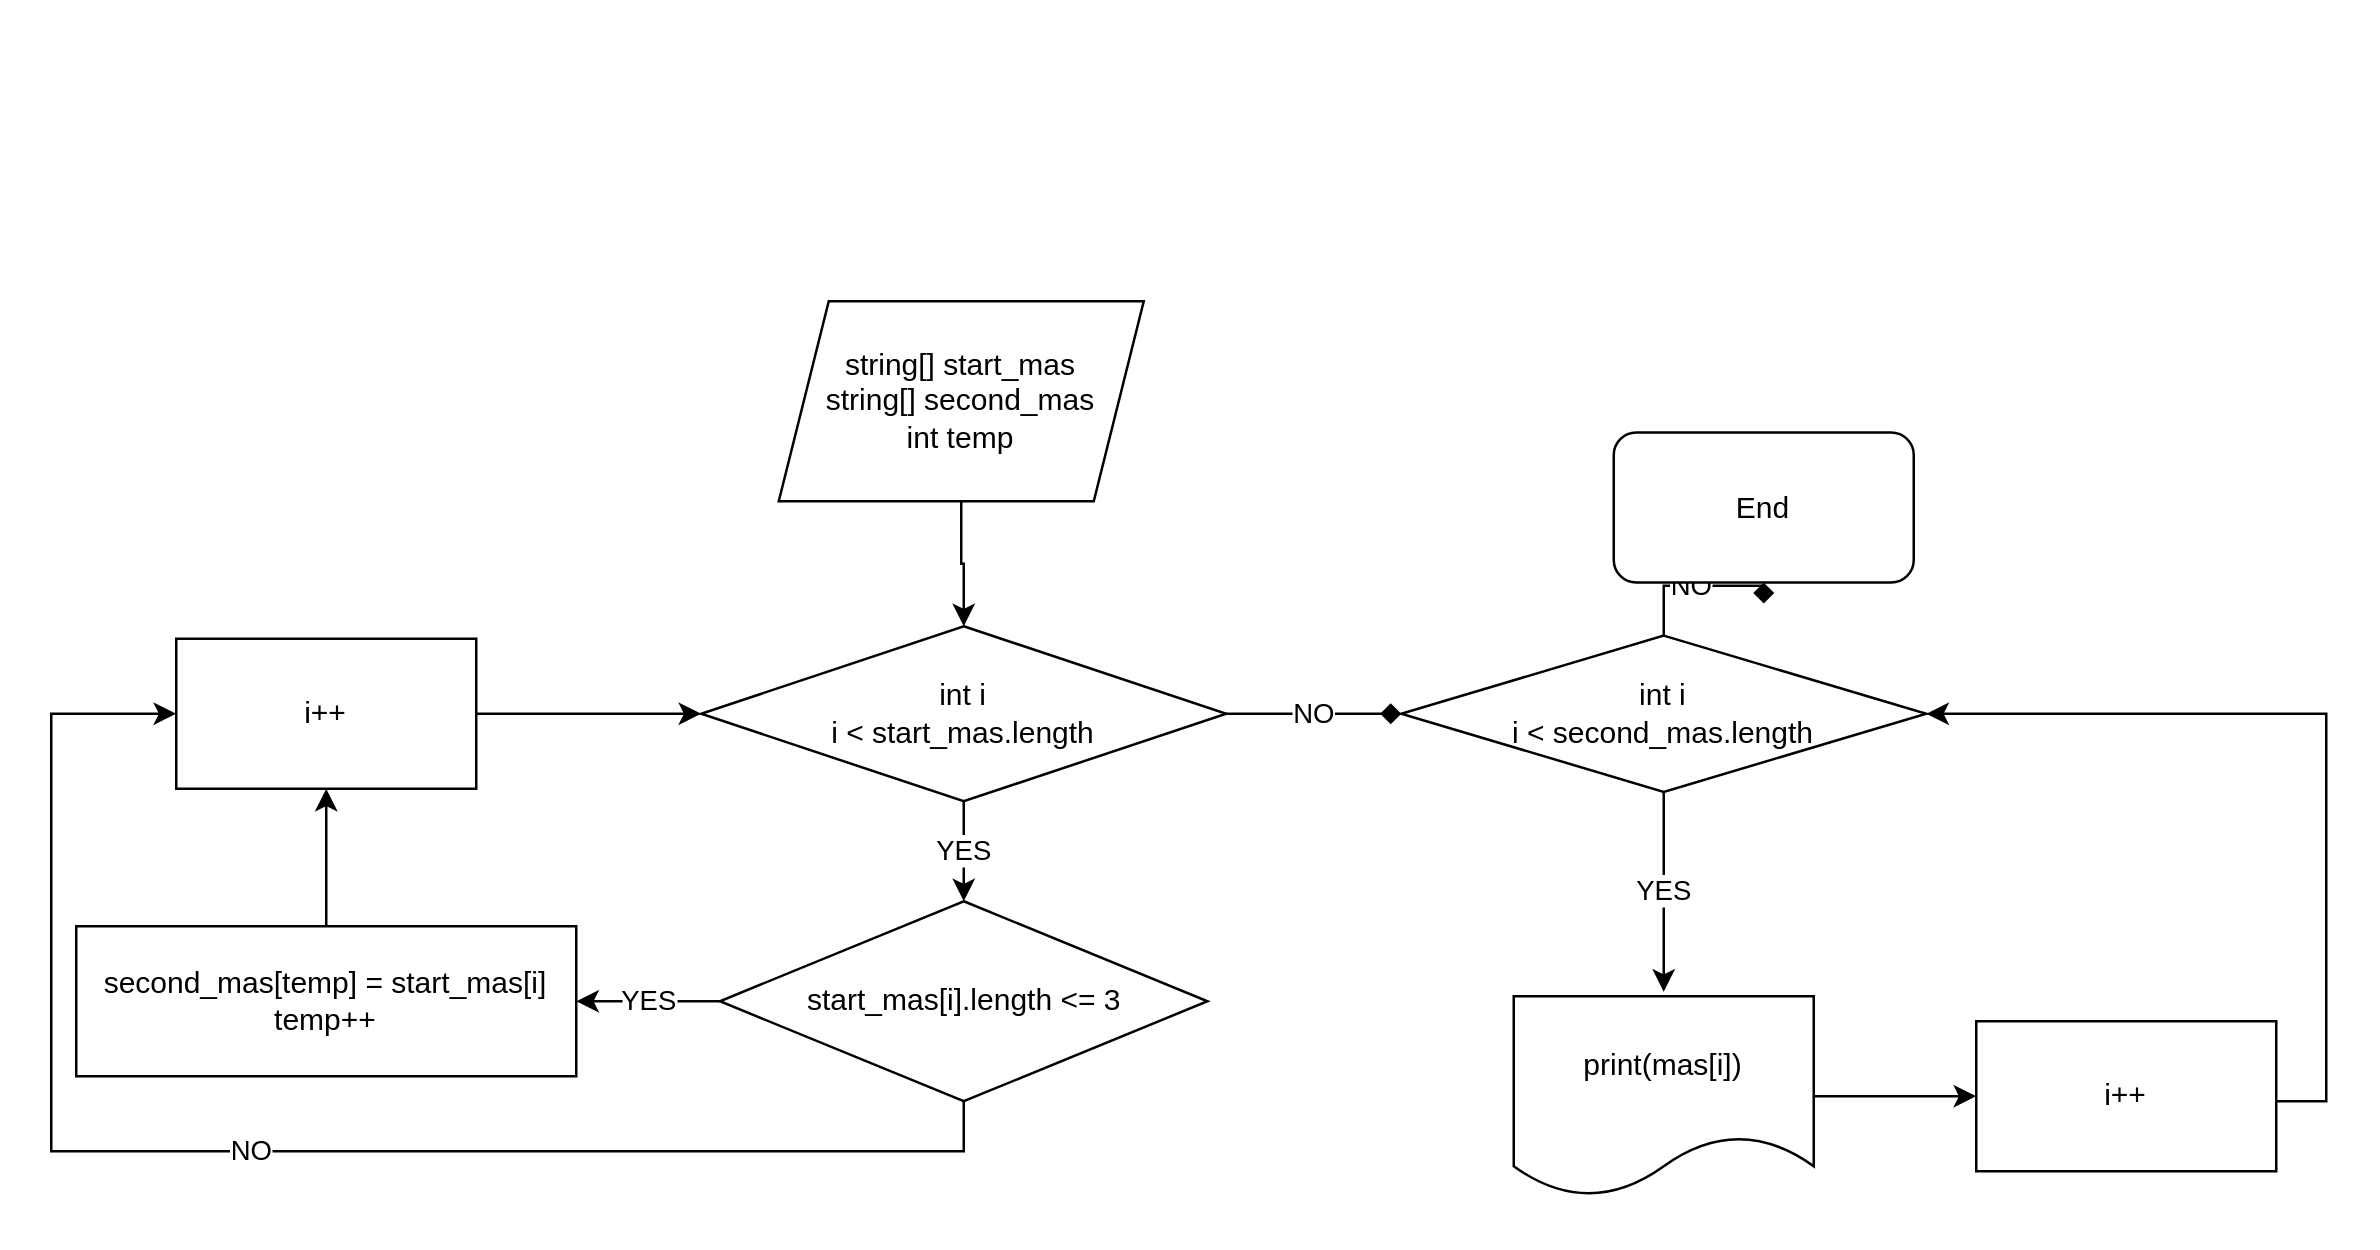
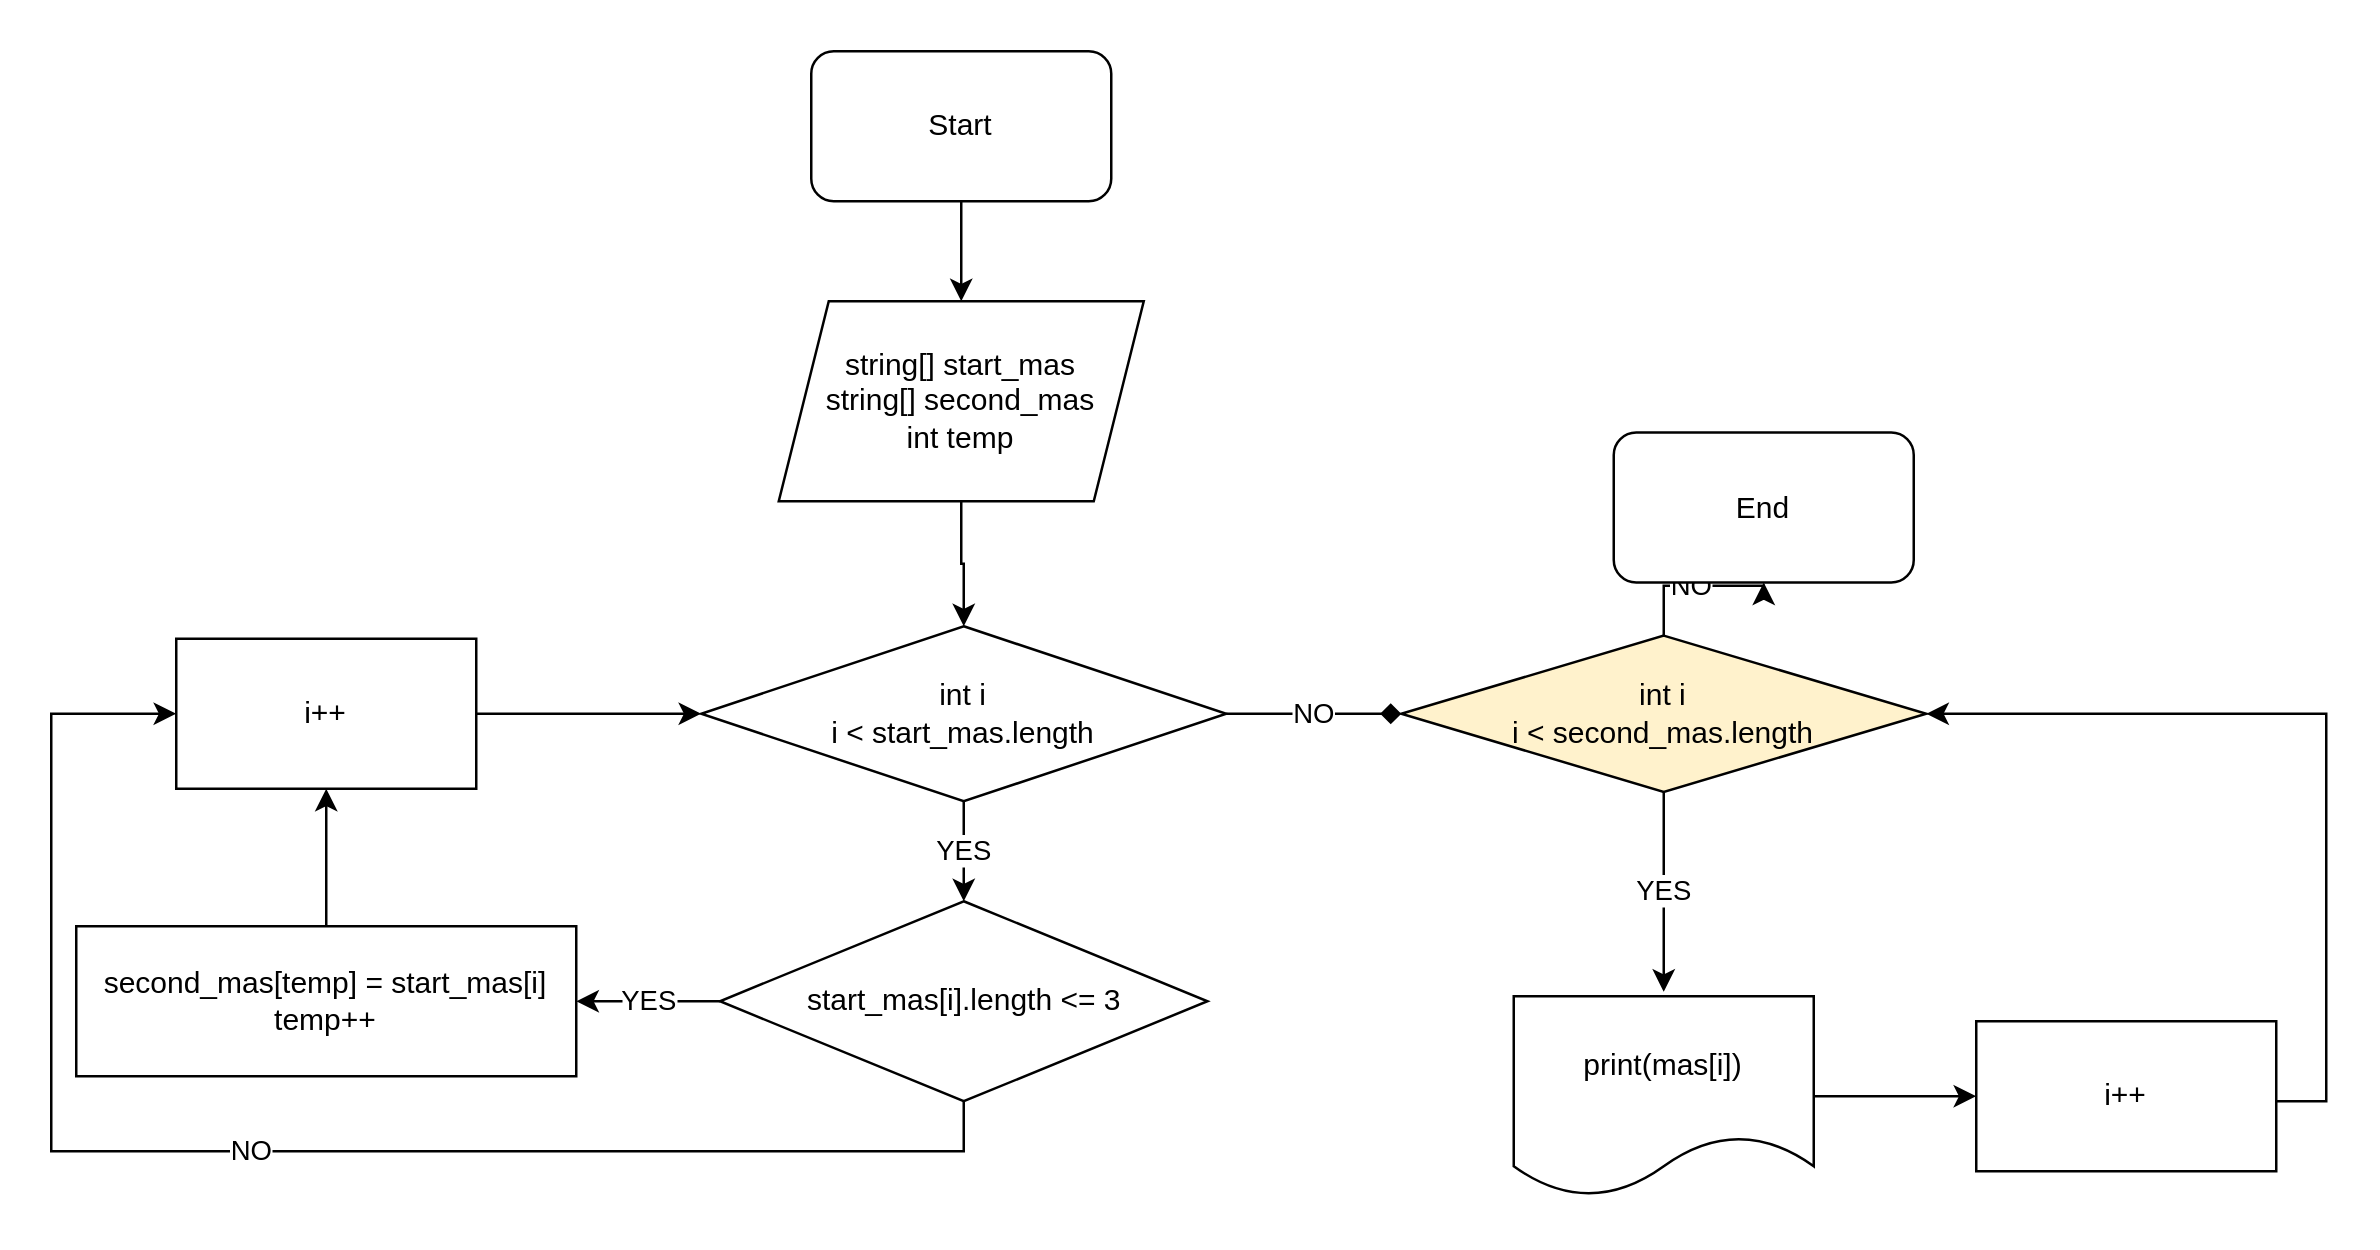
none -> (961, 126)
none -> (961, 243)
(1764, 600) -> (1764, 598)
(1664, 714) -> (1664, 714)
